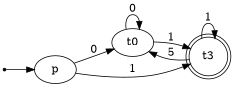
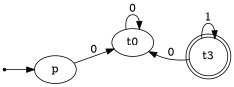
(168, 43) -> none
(171, 53) -> (171, 53)
(130, 77) -> none
